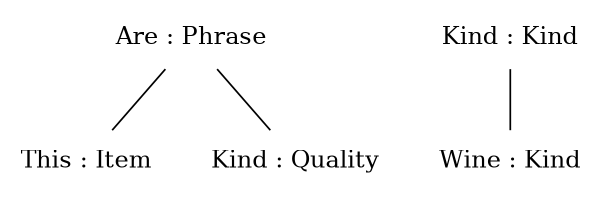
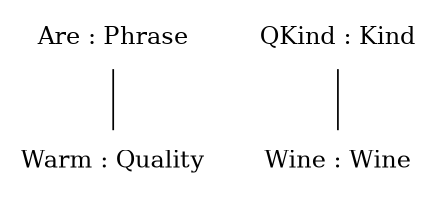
(510, 38) -> (338, 38)
(87, 161) -> none
(296, 161) -> (113, 161)
(510, 161) -> (338, 161)
